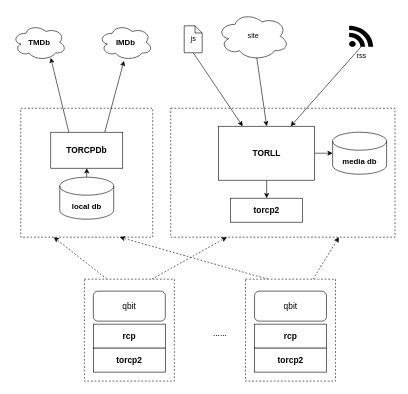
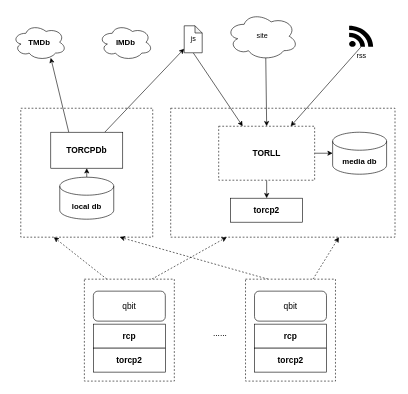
(253, 36) -> (262, 36)
(114, 98) -> (123, 113)
(267, 153) -> (267, 153)
